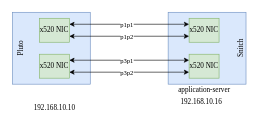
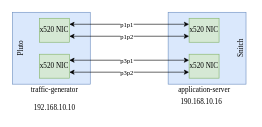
none -> (54, 90)
(202, 102) -> (202, 102)
